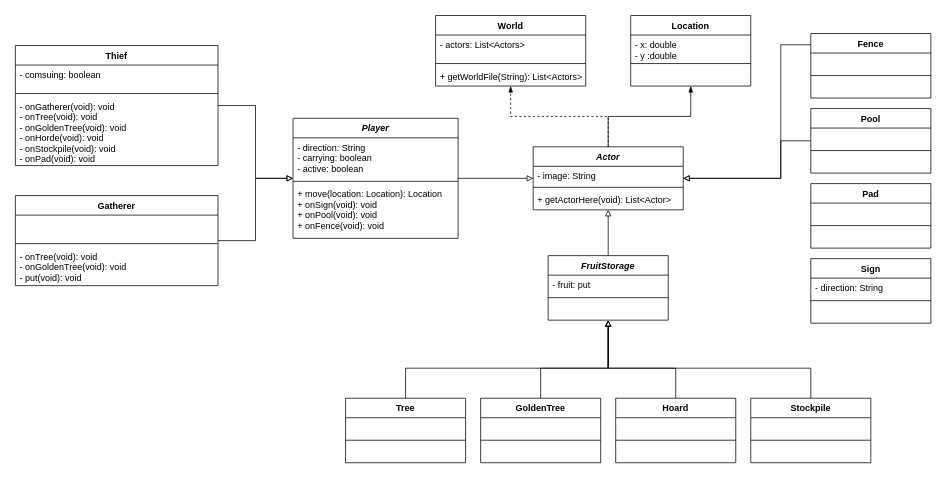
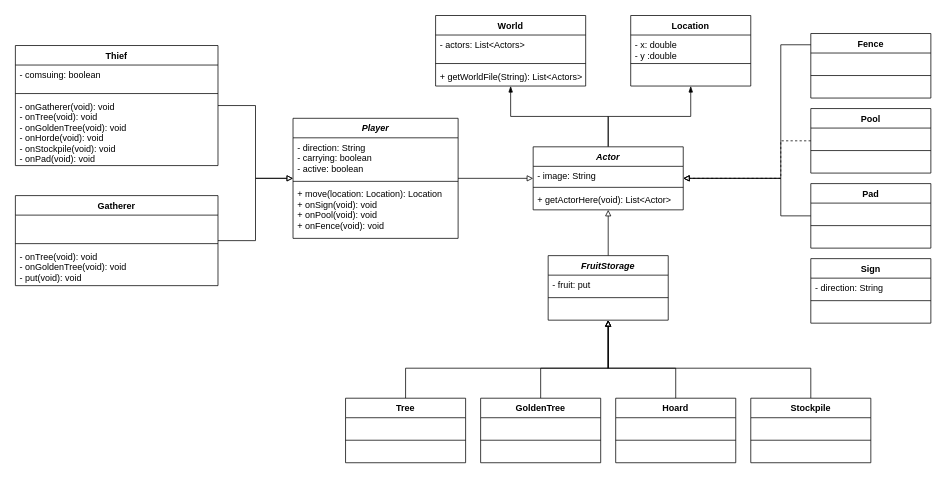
(546, 116) -> (546, 116)
(795, 141) -> (795, 141)
none -> (780, 213)
